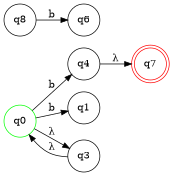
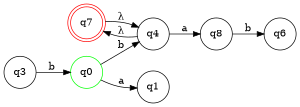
none -> (119, 22)
none -> (181, 34)
(52, 108) -> (121, 81)
(49, 137) -> none
(52, 147) -> (52, 67)
